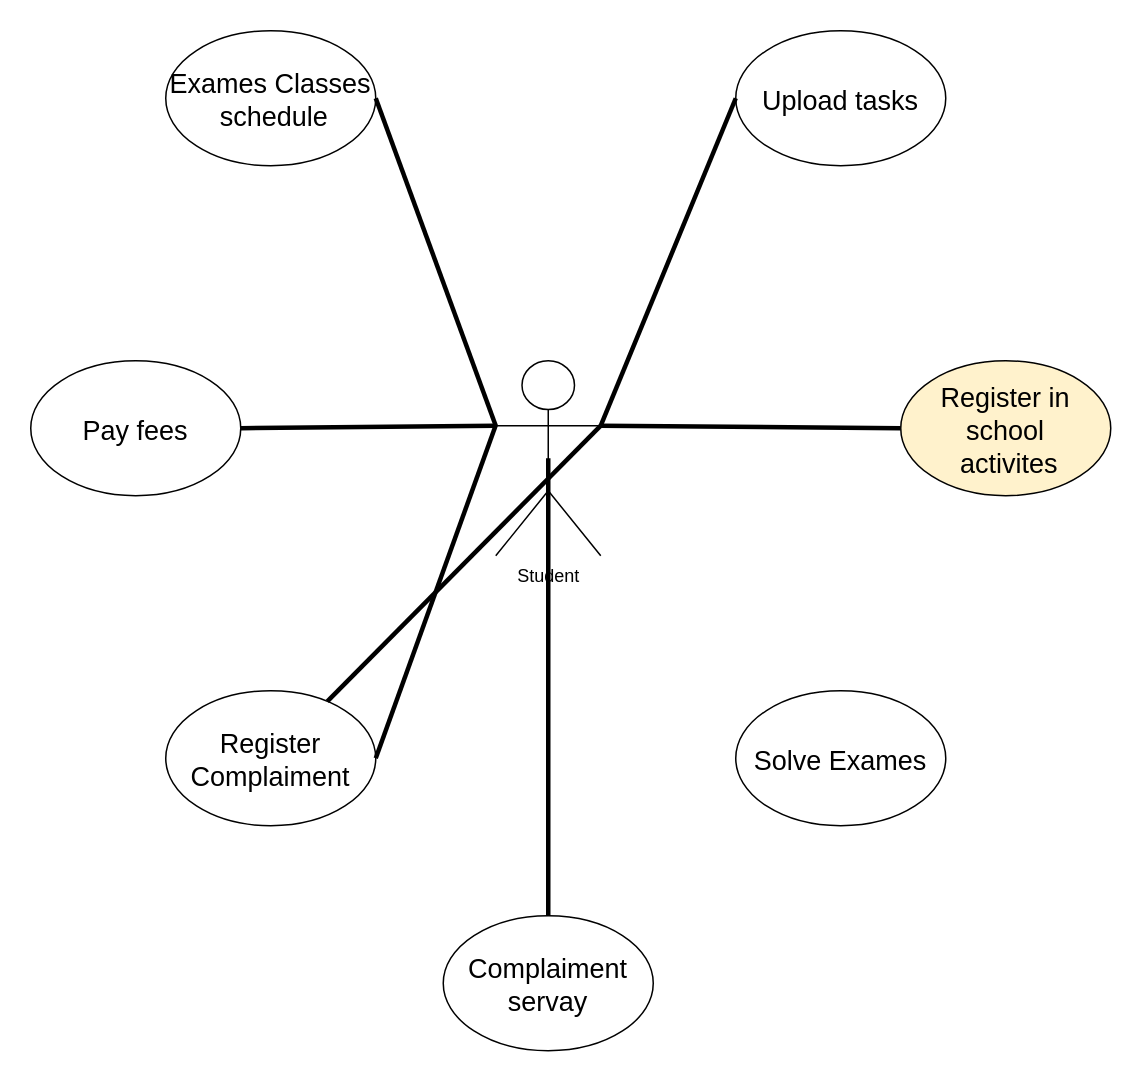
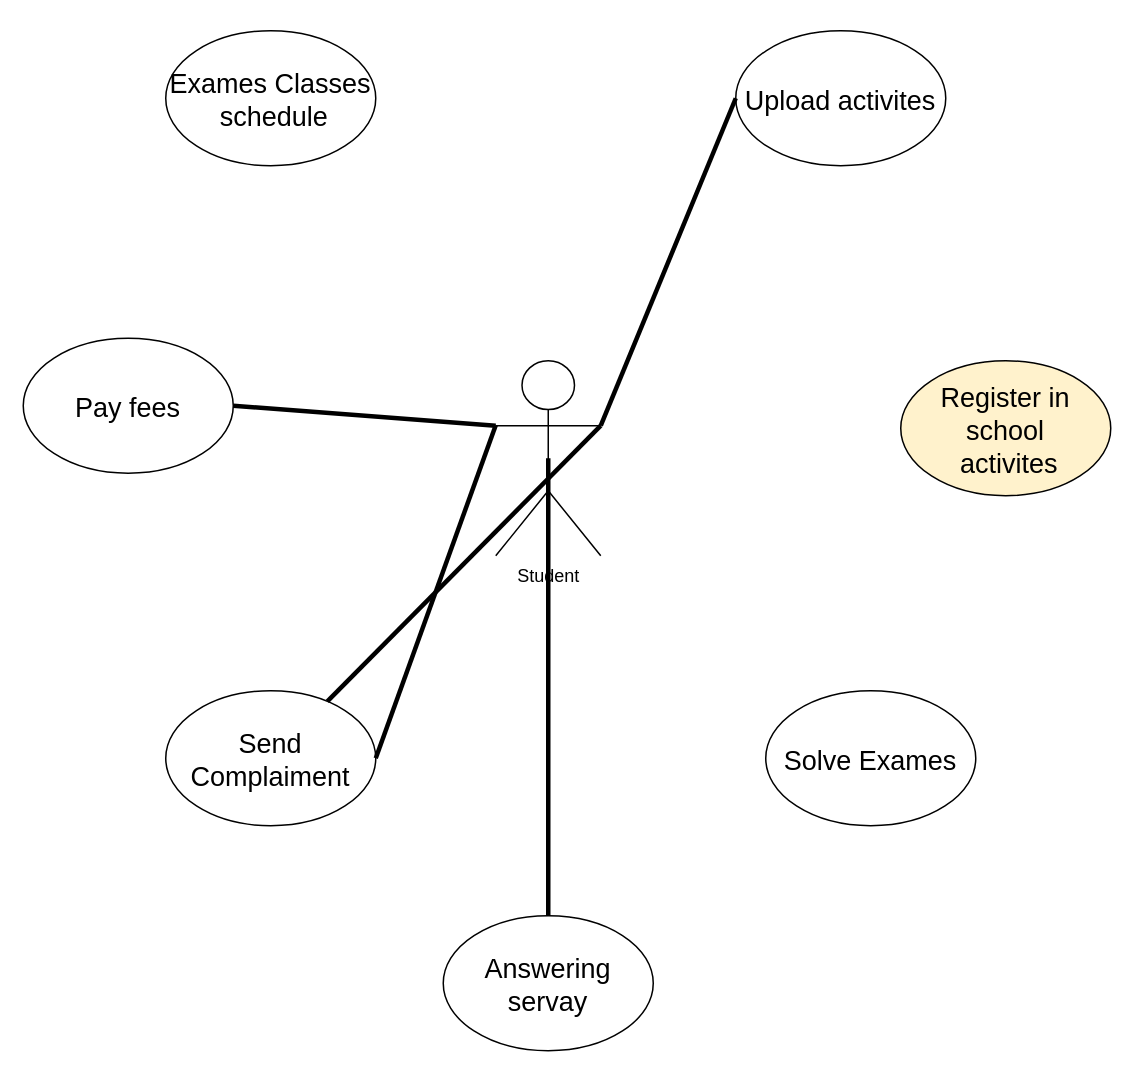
(840, 101) -> (840, 101)
(435, 260) -> none
(752, 427) -> none
(136, 428) -> (128, 406)
(270, 744) -> (270, 744)
(841, 758) -> (871, 758)
(548, 969) -> (548, 969)
